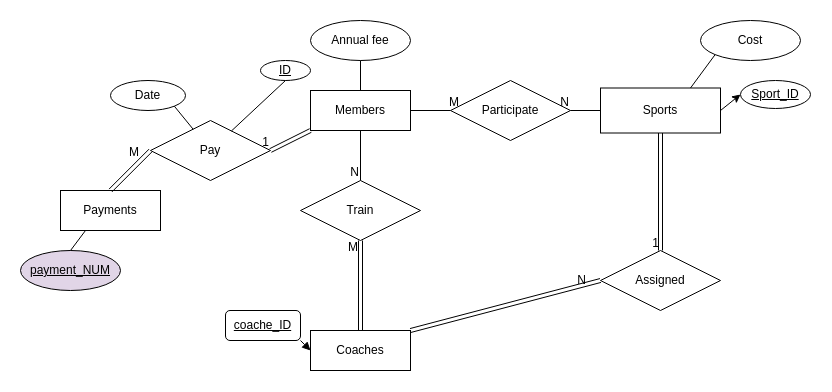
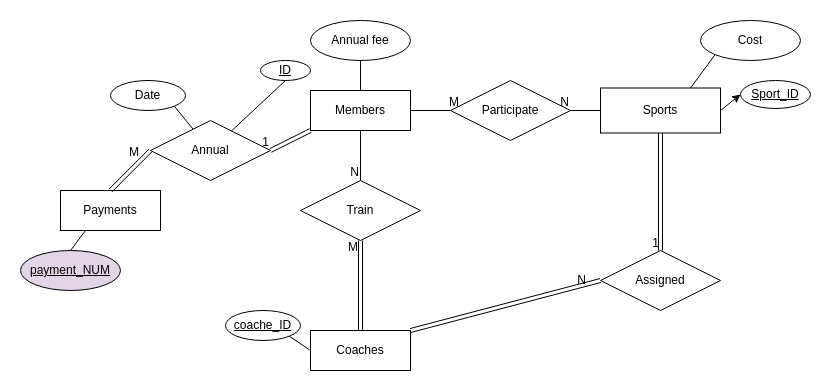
(211, 151) -> (211, 151)
(263, 326) -> (263, 326)
(303, 343) -> (299, 343)
